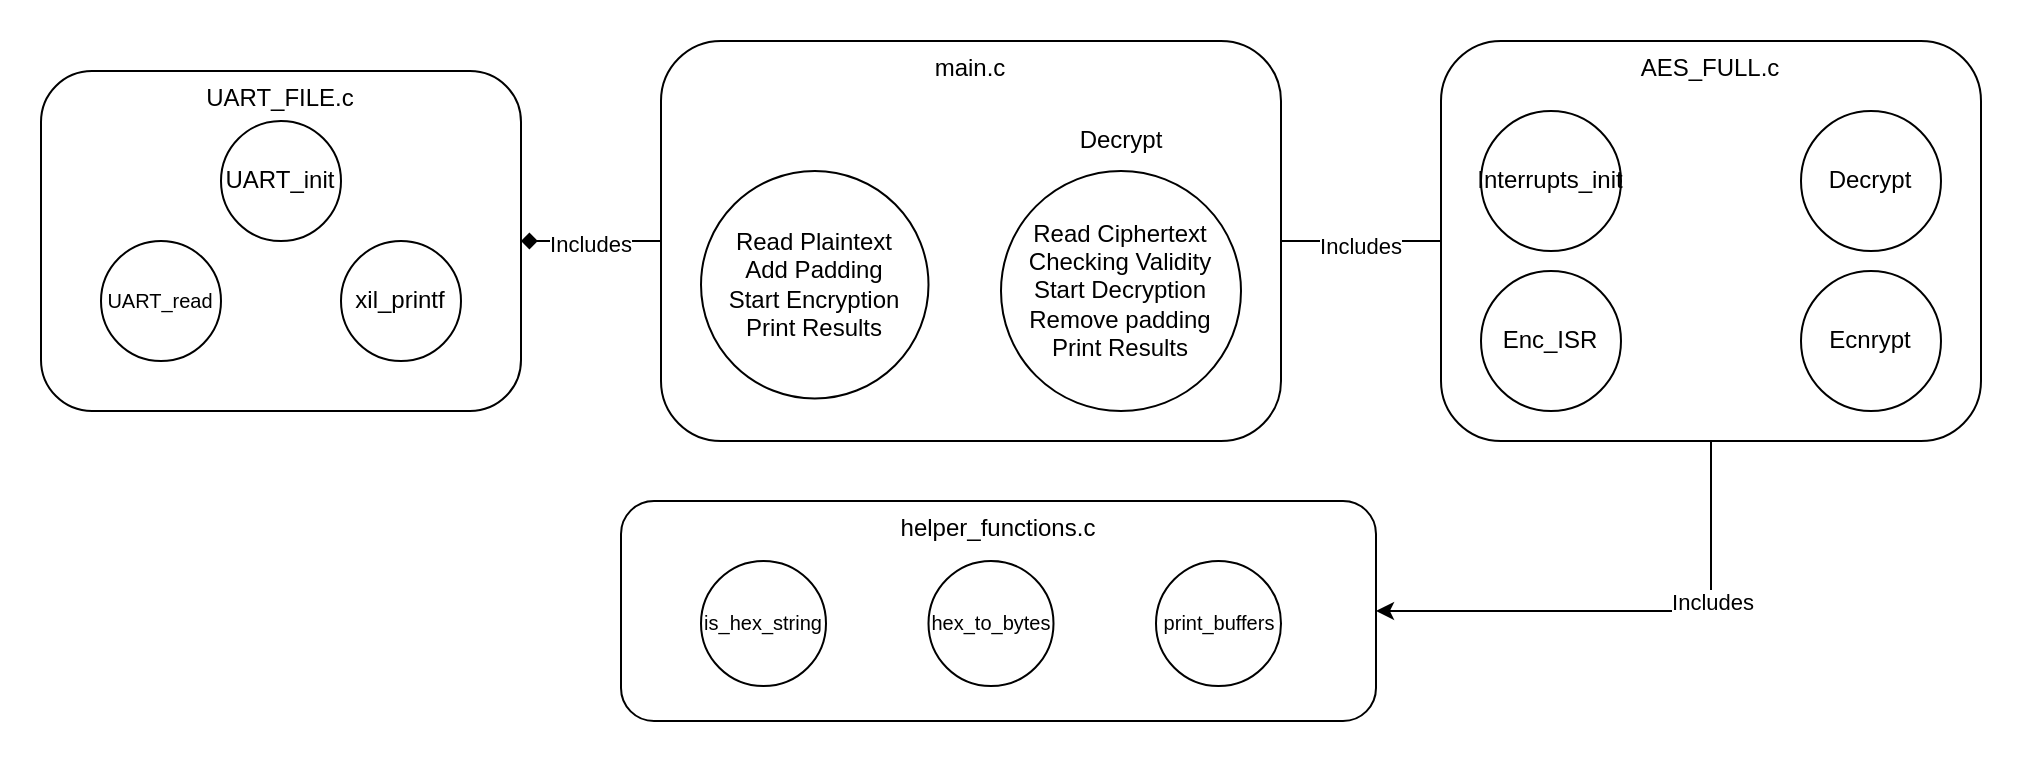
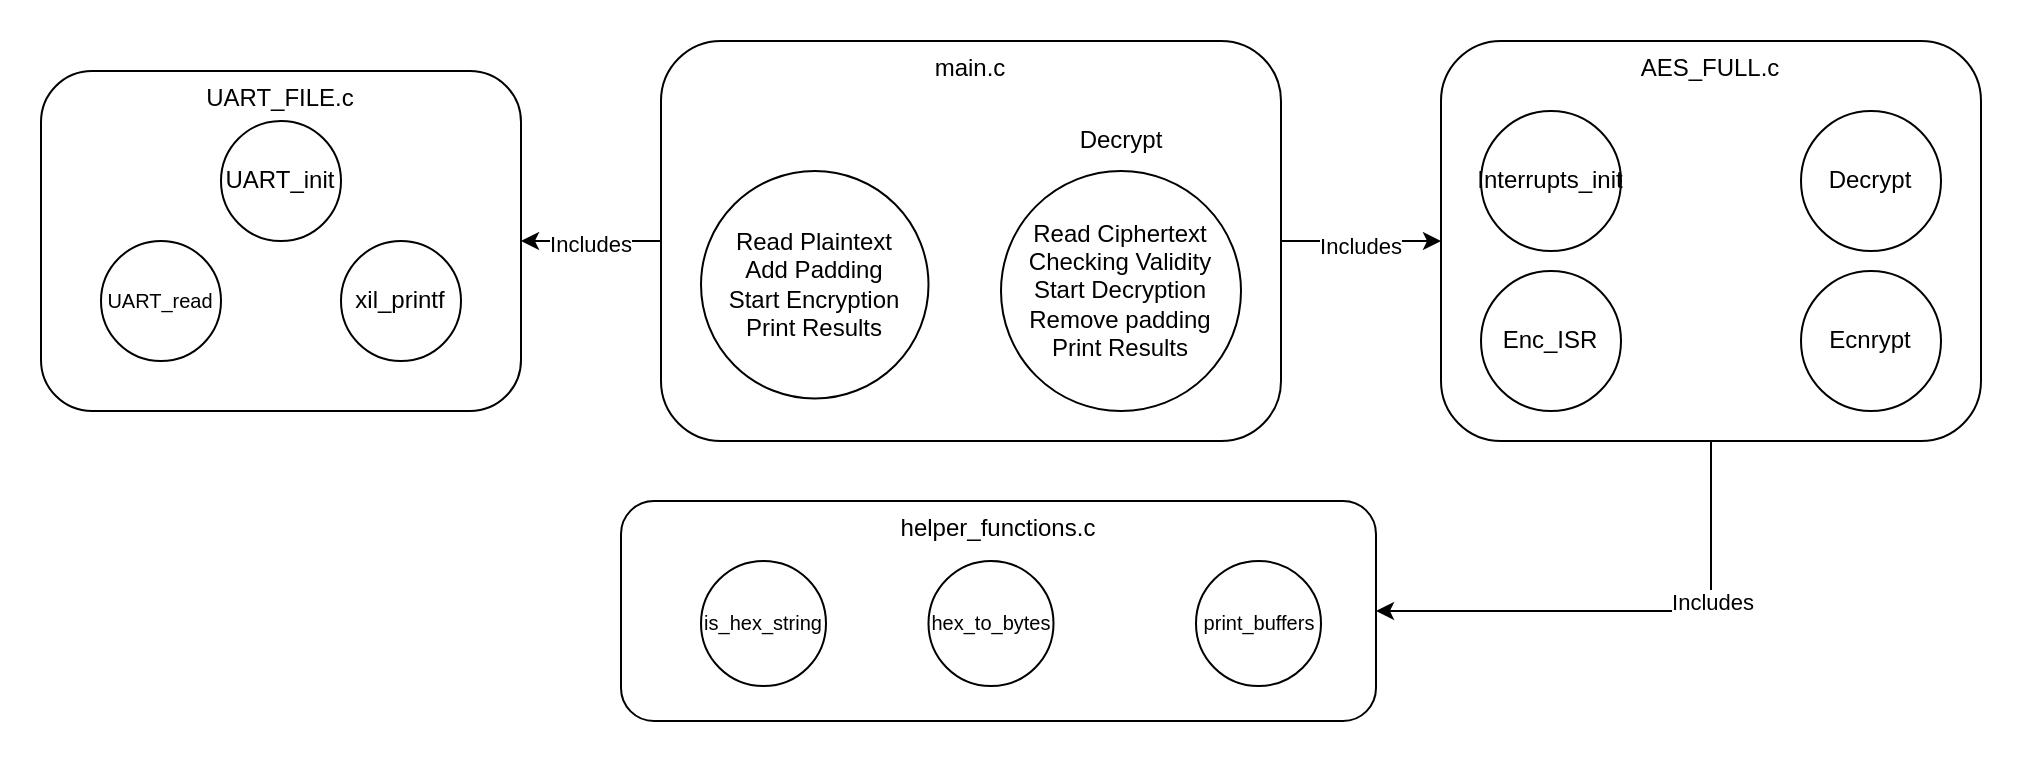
(537, 241) -> (536, 241)
(1431, 241) -> (1426, 241)
(1219, 624) -> (1259, 624)
